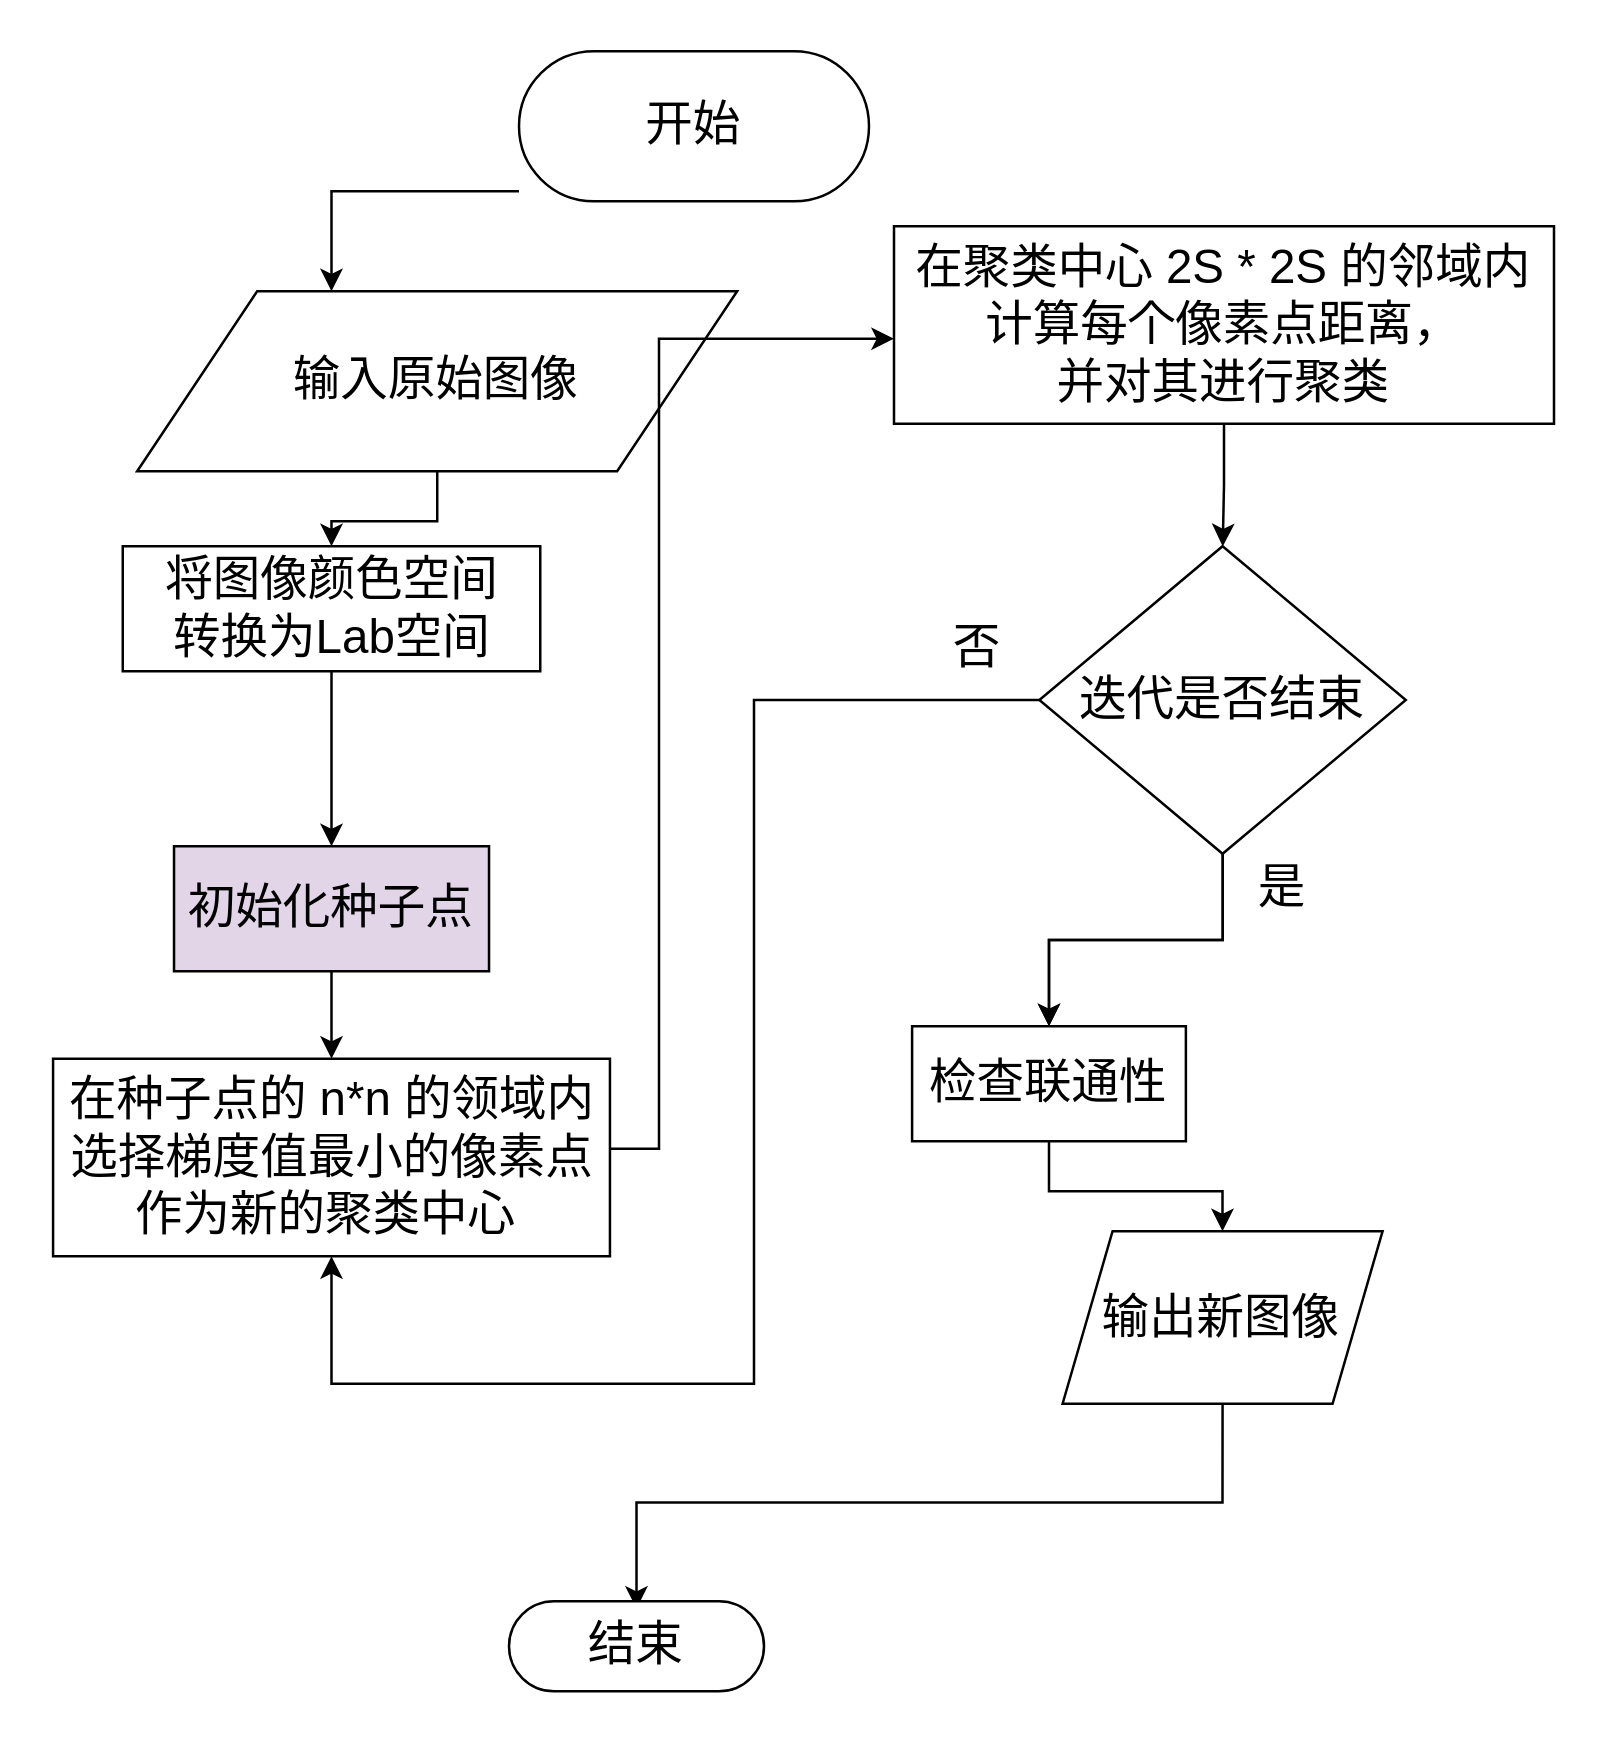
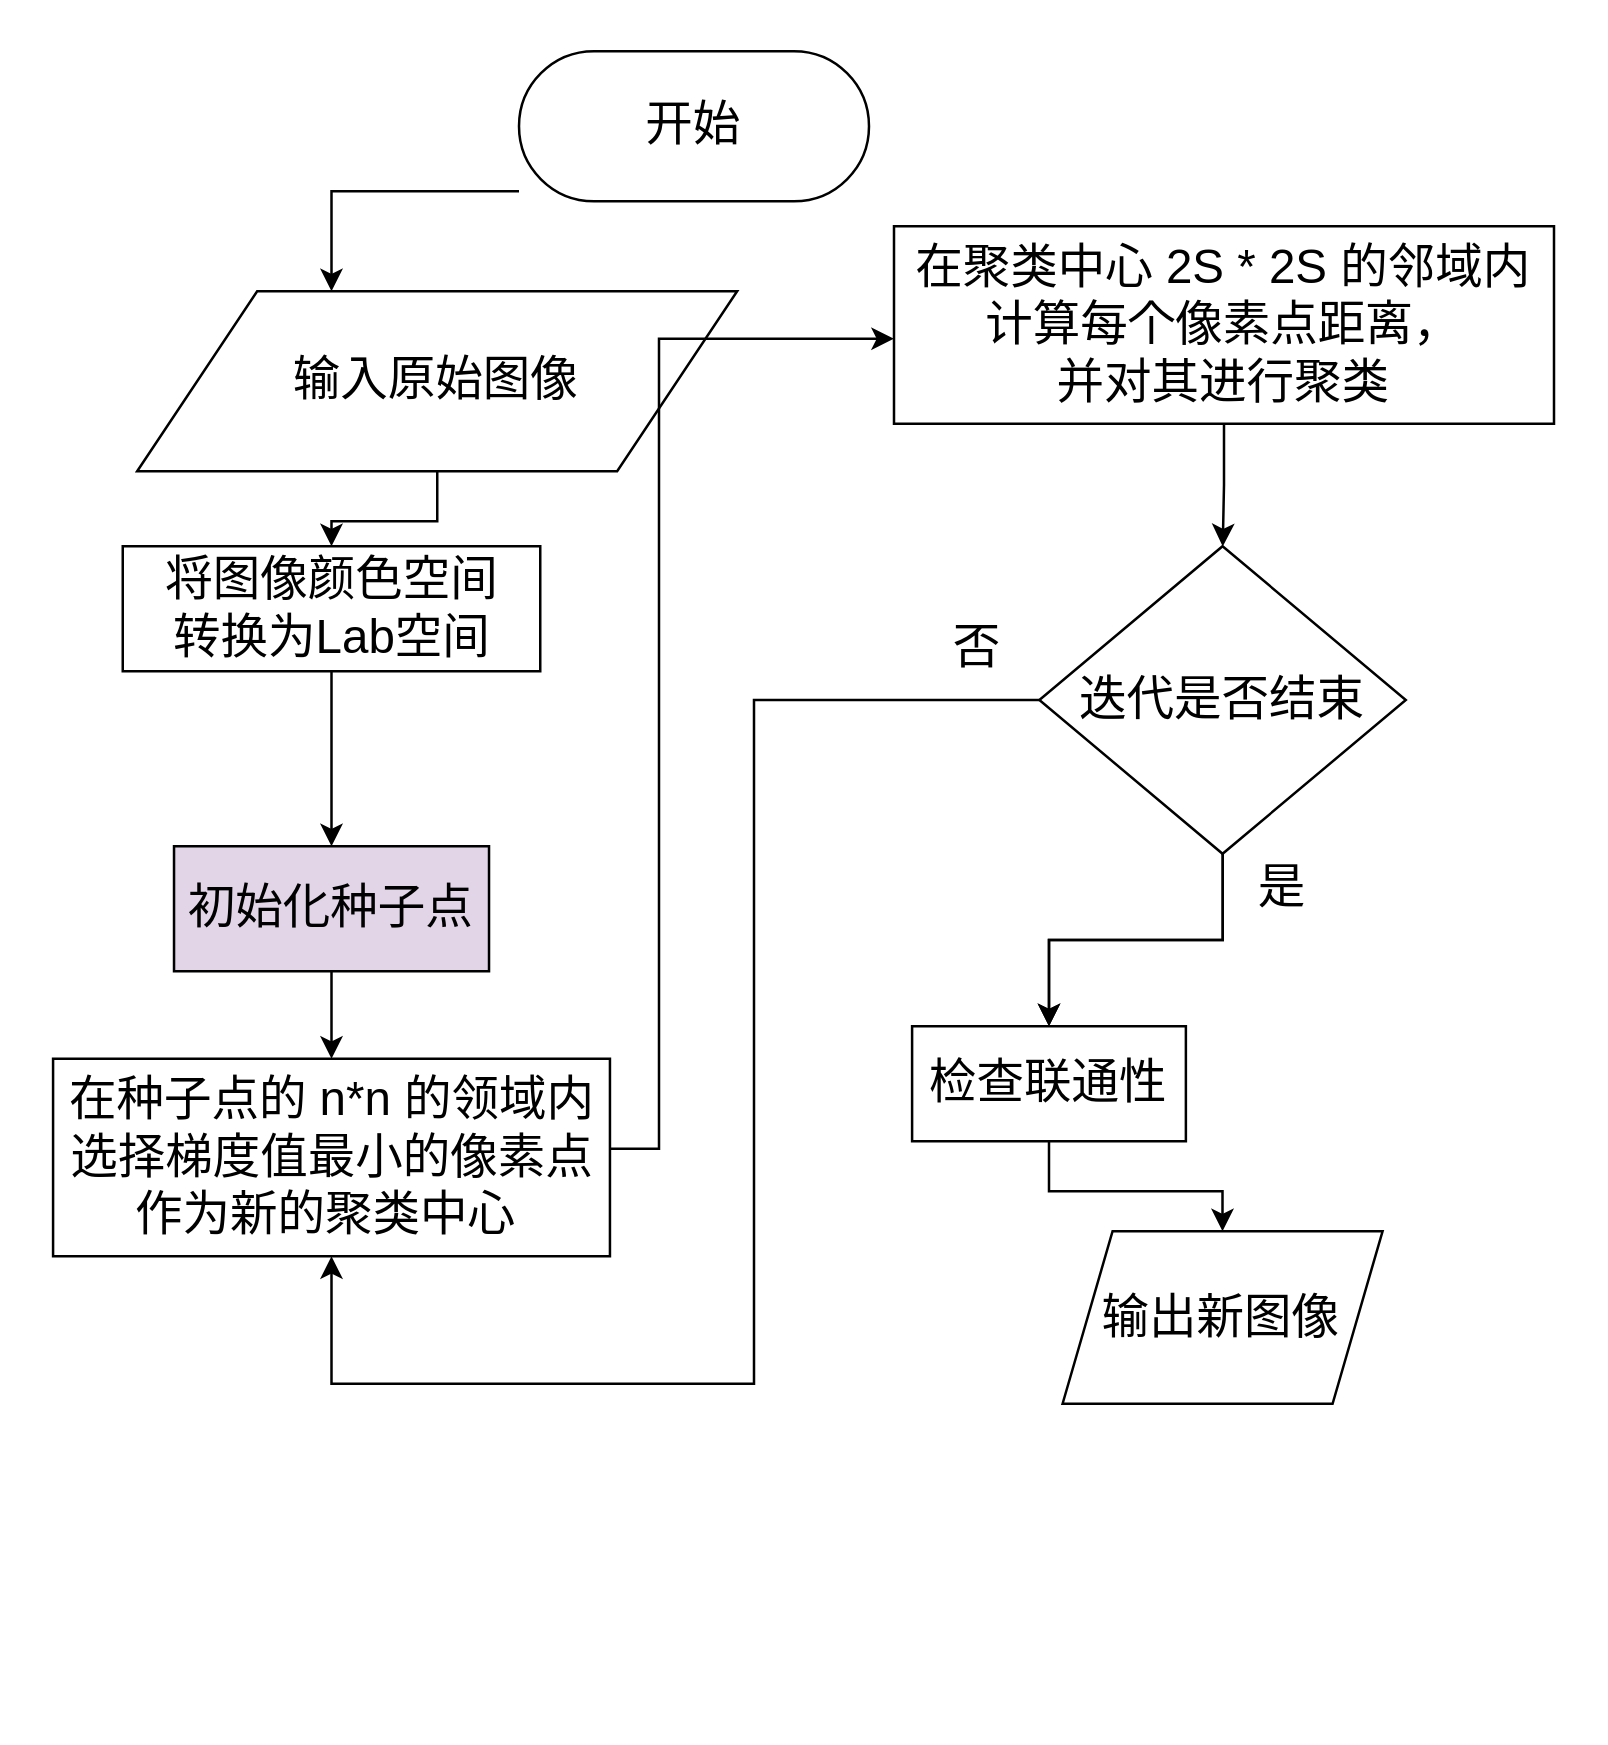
(933, 1503) -> none
(636, 1646) -> none
